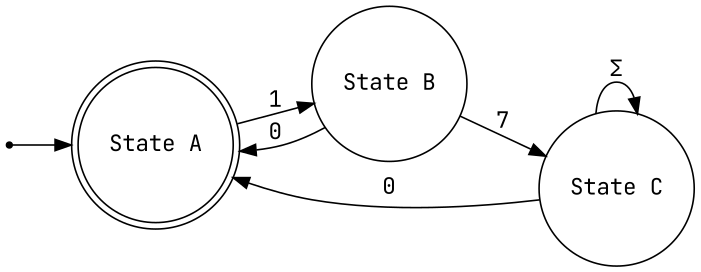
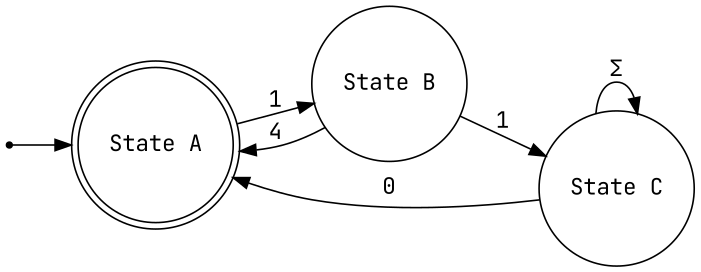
(503, 122) -> (503, 122)
(276, 133) -> (276, 133)
